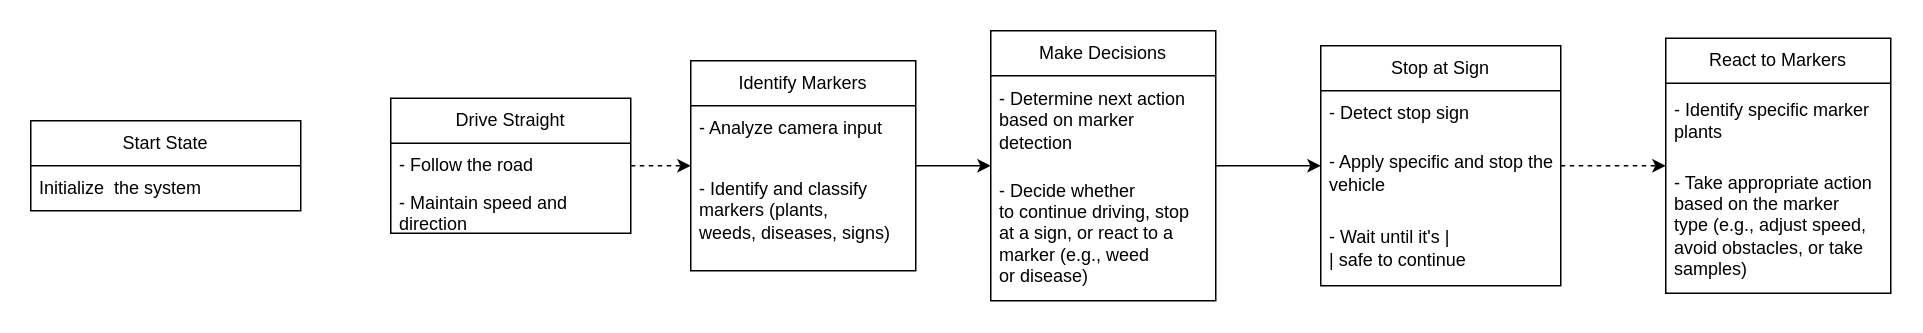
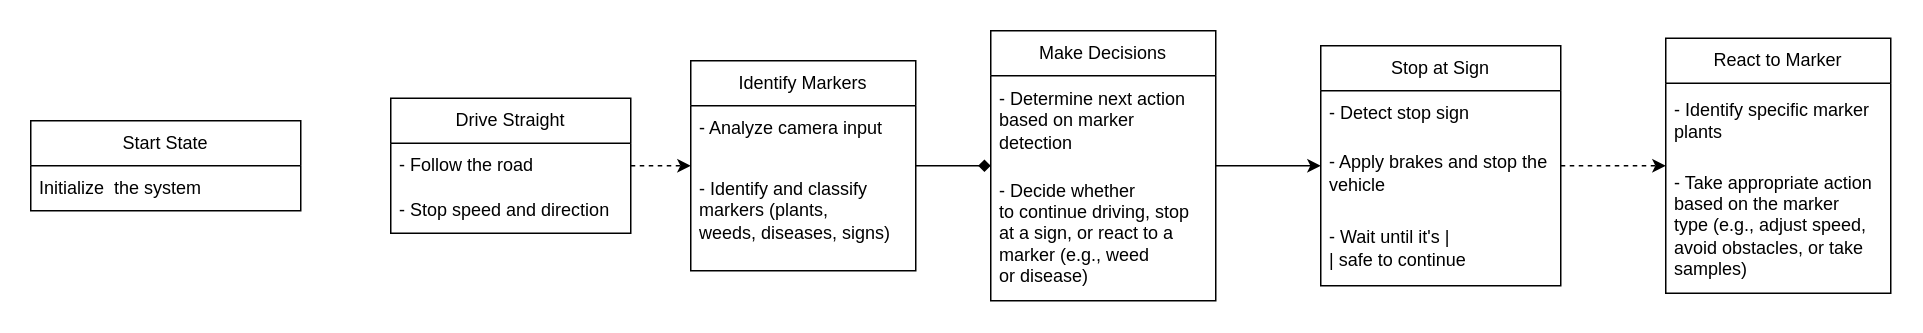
(1778, 61) -> (1778, 61)
(979, 166) -> (978, 166)
(1442, 173) -> (1442, 173)
(512, 211) -> (512, 211)
